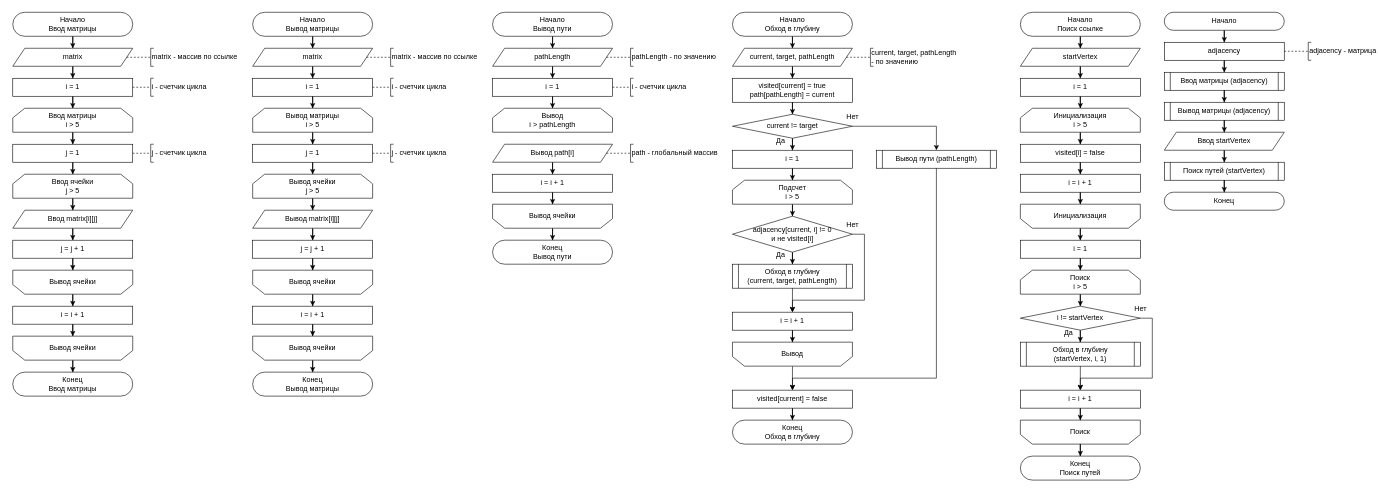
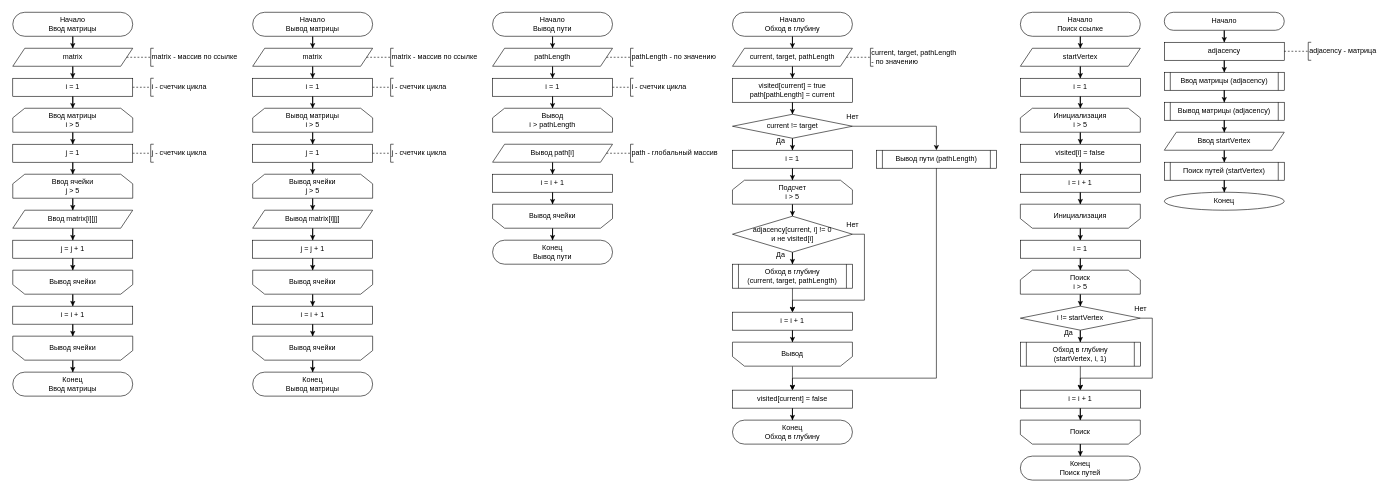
(1224, 201) -> (1224, 201)
